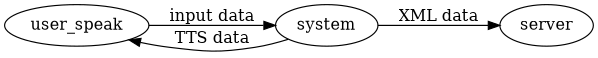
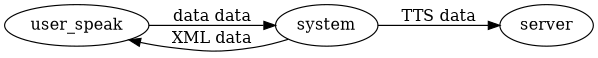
(212, 17) -> (212, 17)
(439, 17) -> (439, 17)
(212, 39) -> (212, 39)
